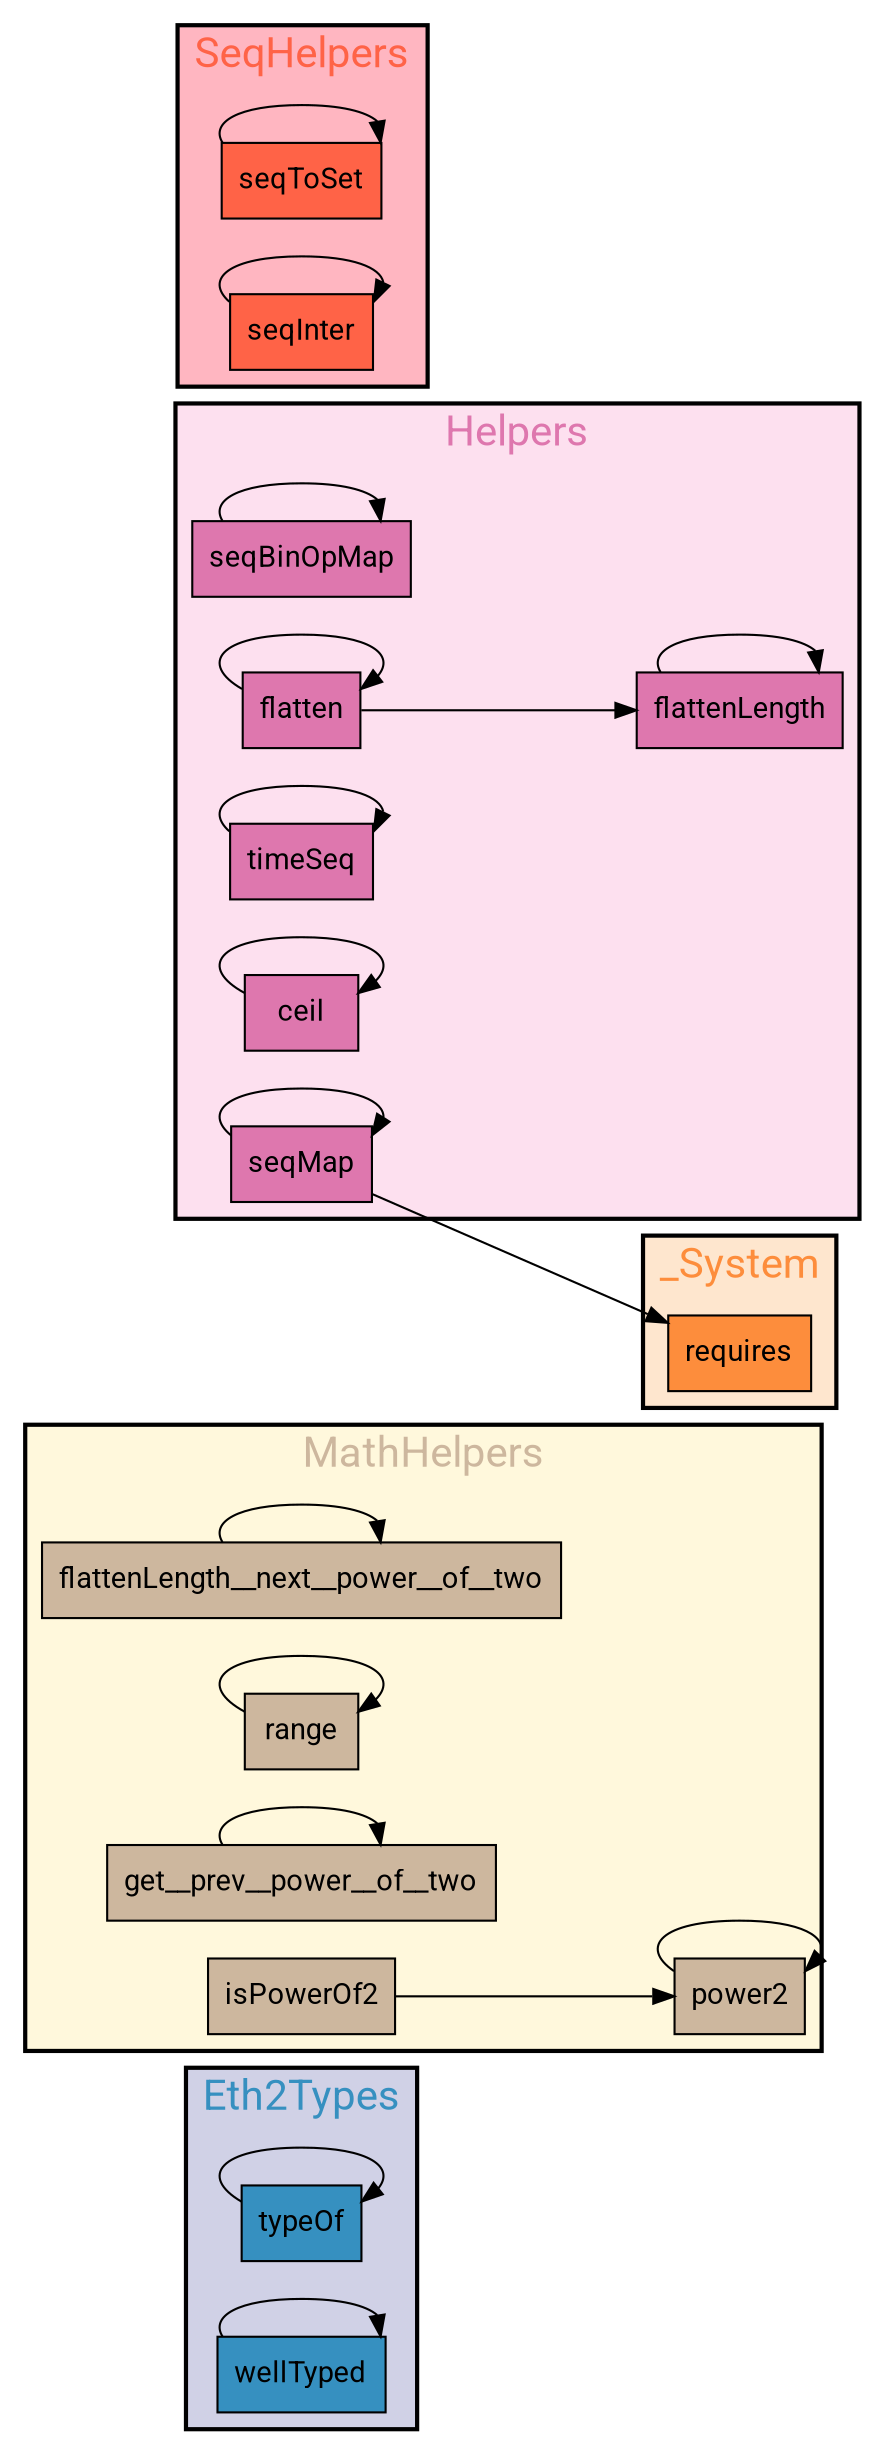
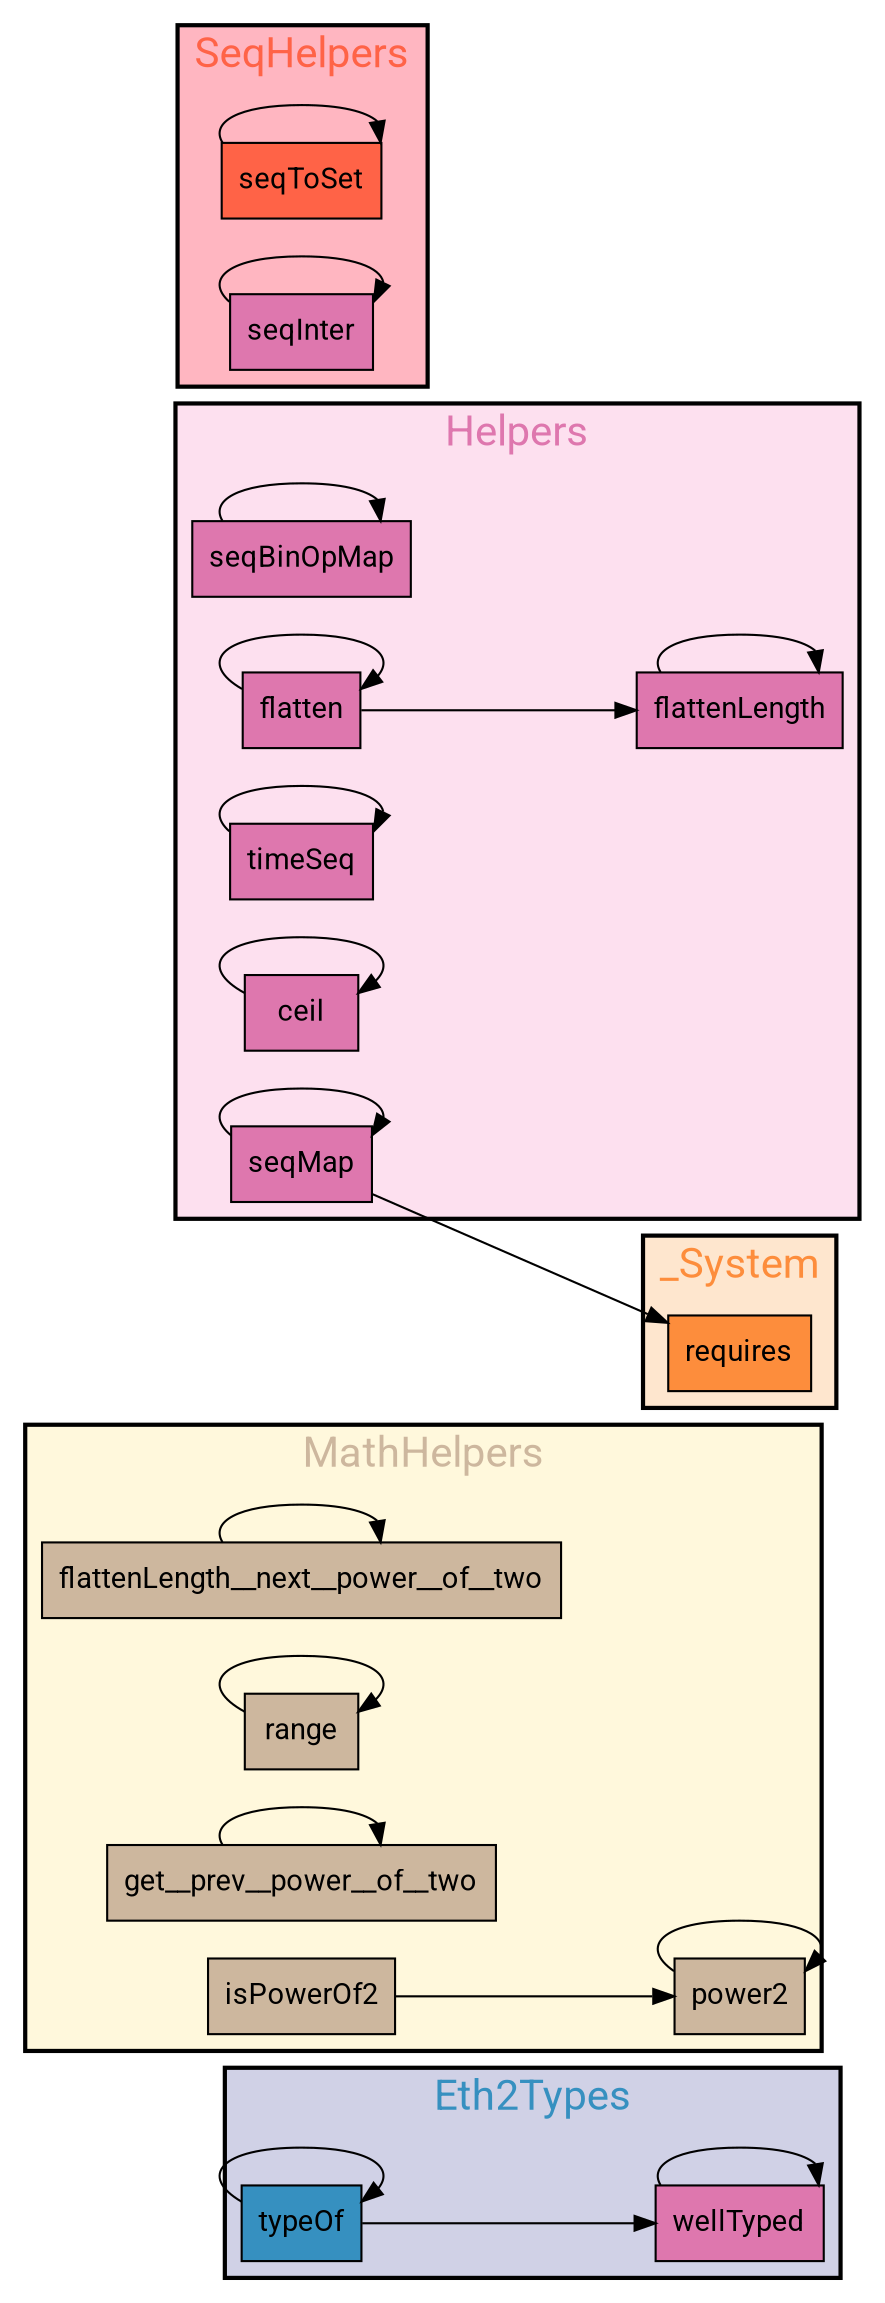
(302, 332) -> (302, 332)
none -> (498, 2223)
(302, 2375) -> (740, 2223)
